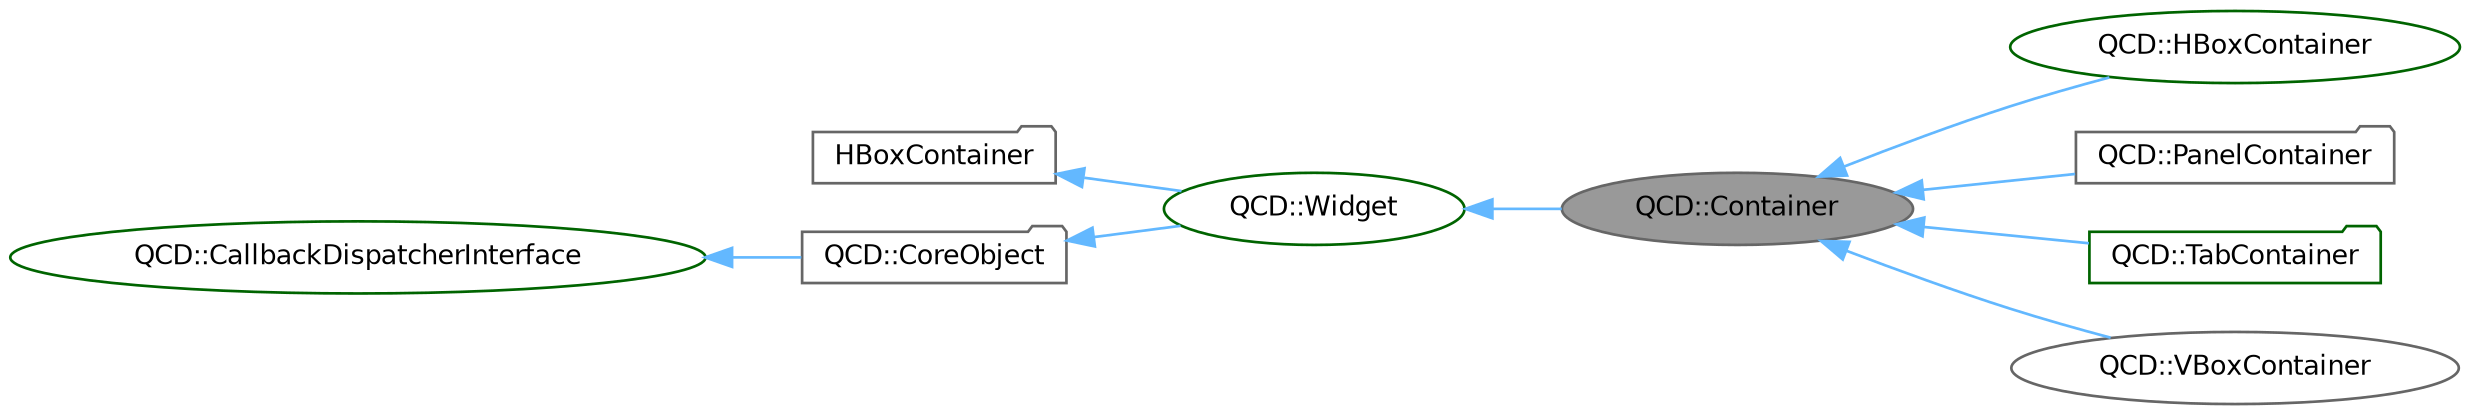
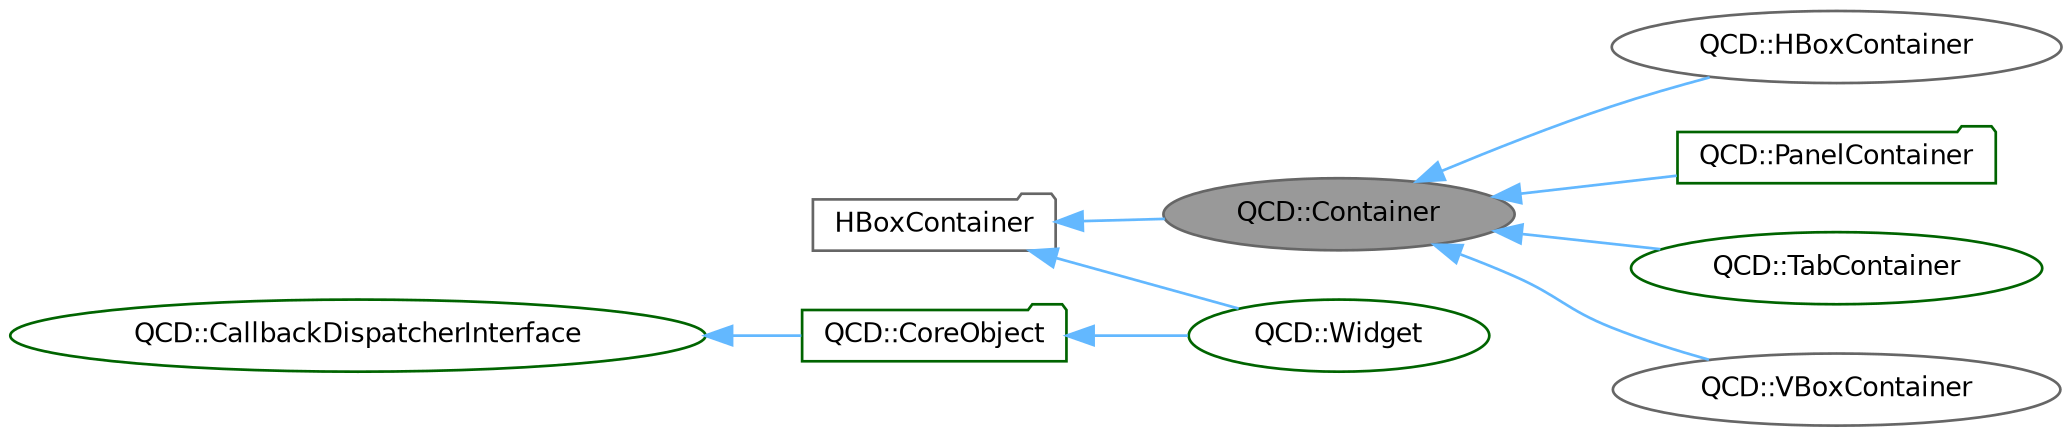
(2235, 47) -> (1837, 47)
(2235, 158) -> (1837, 158)
(1527, 209) -> (1124, 220)
(934, 257) -> (934, 336)
(2235, 257) -> (1837, 268)
